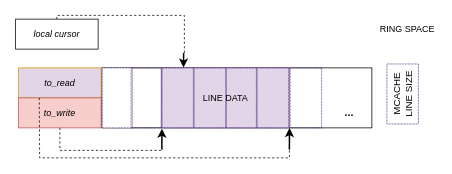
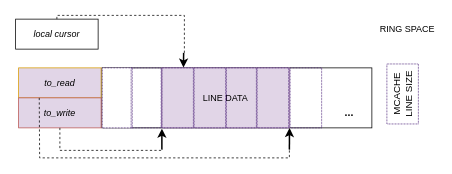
(60, 113) -> (60, 113)
